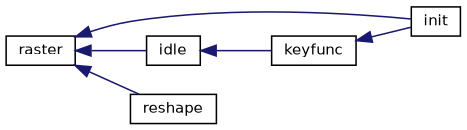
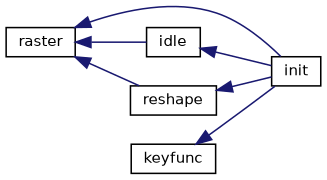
(244, 51) -> (244, 59)
none -> (252, 82)
